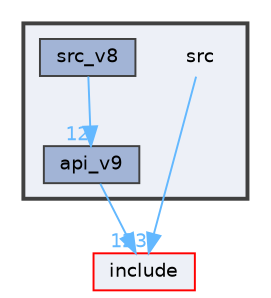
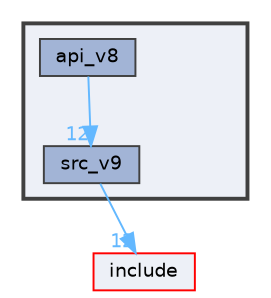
(88, 57) -> (88, 57)
(201, 57) -> none
(92, 165) -> (92, 165)
